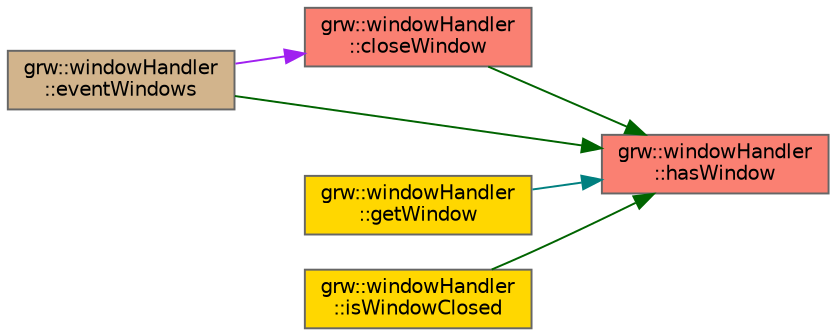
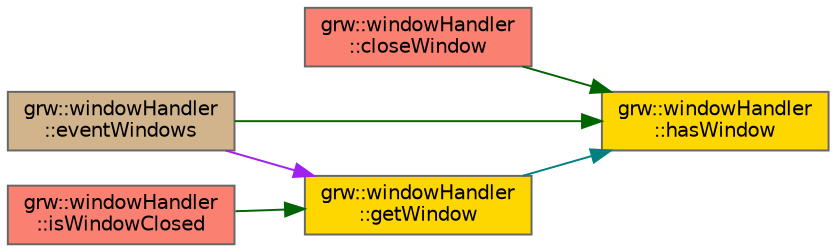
(260, 60) -> (260, 160)
(715, 164) -> (715, 121)
(564, 237) -> (260, 210)
(418, 299) -> (121, 215)
